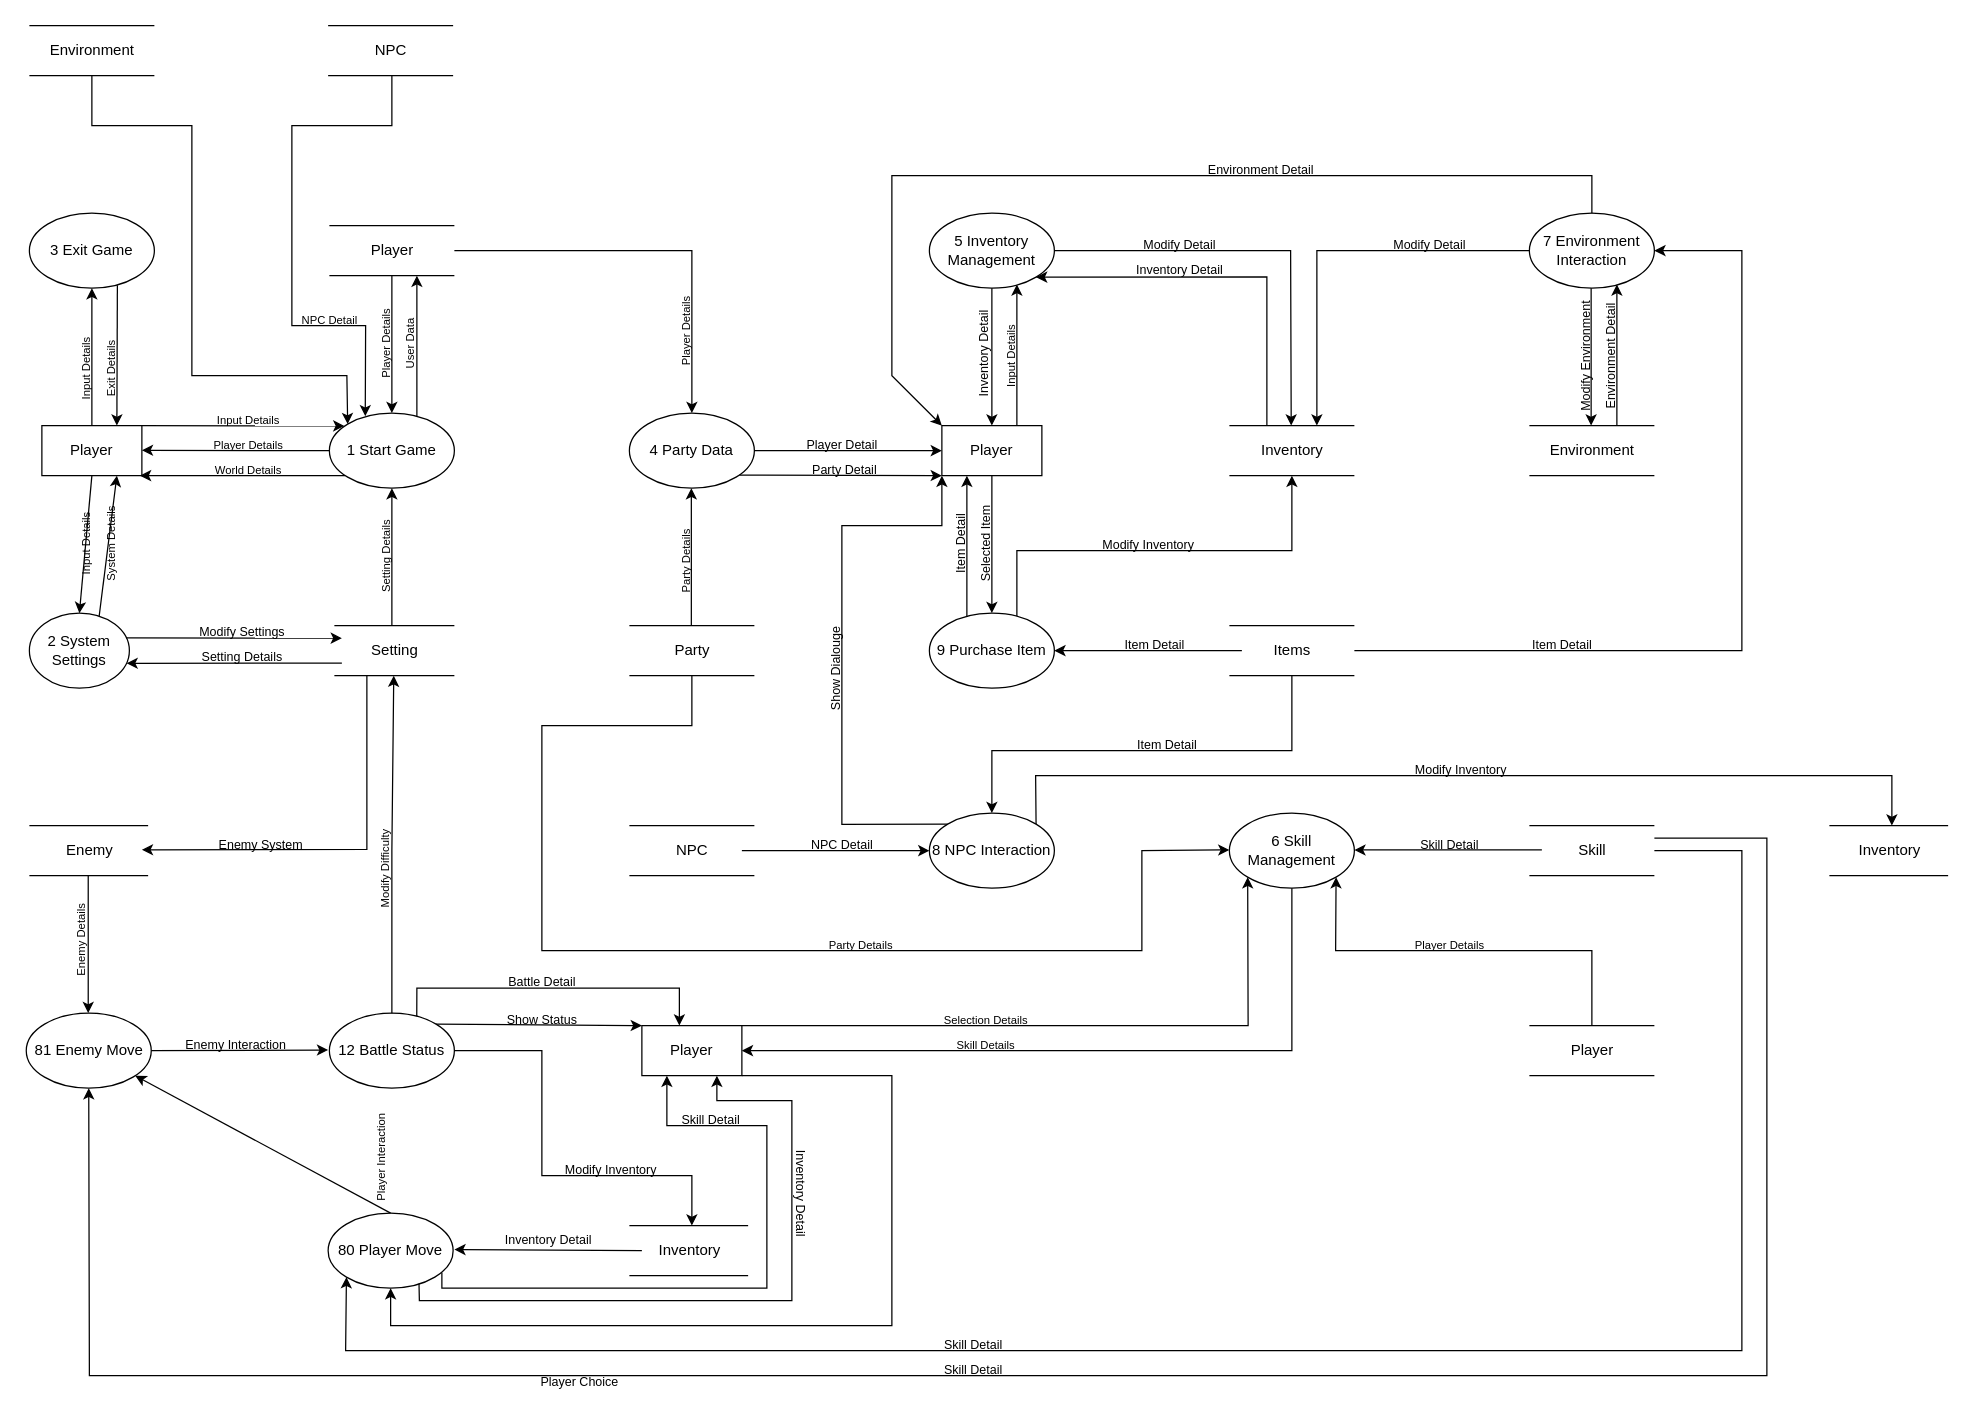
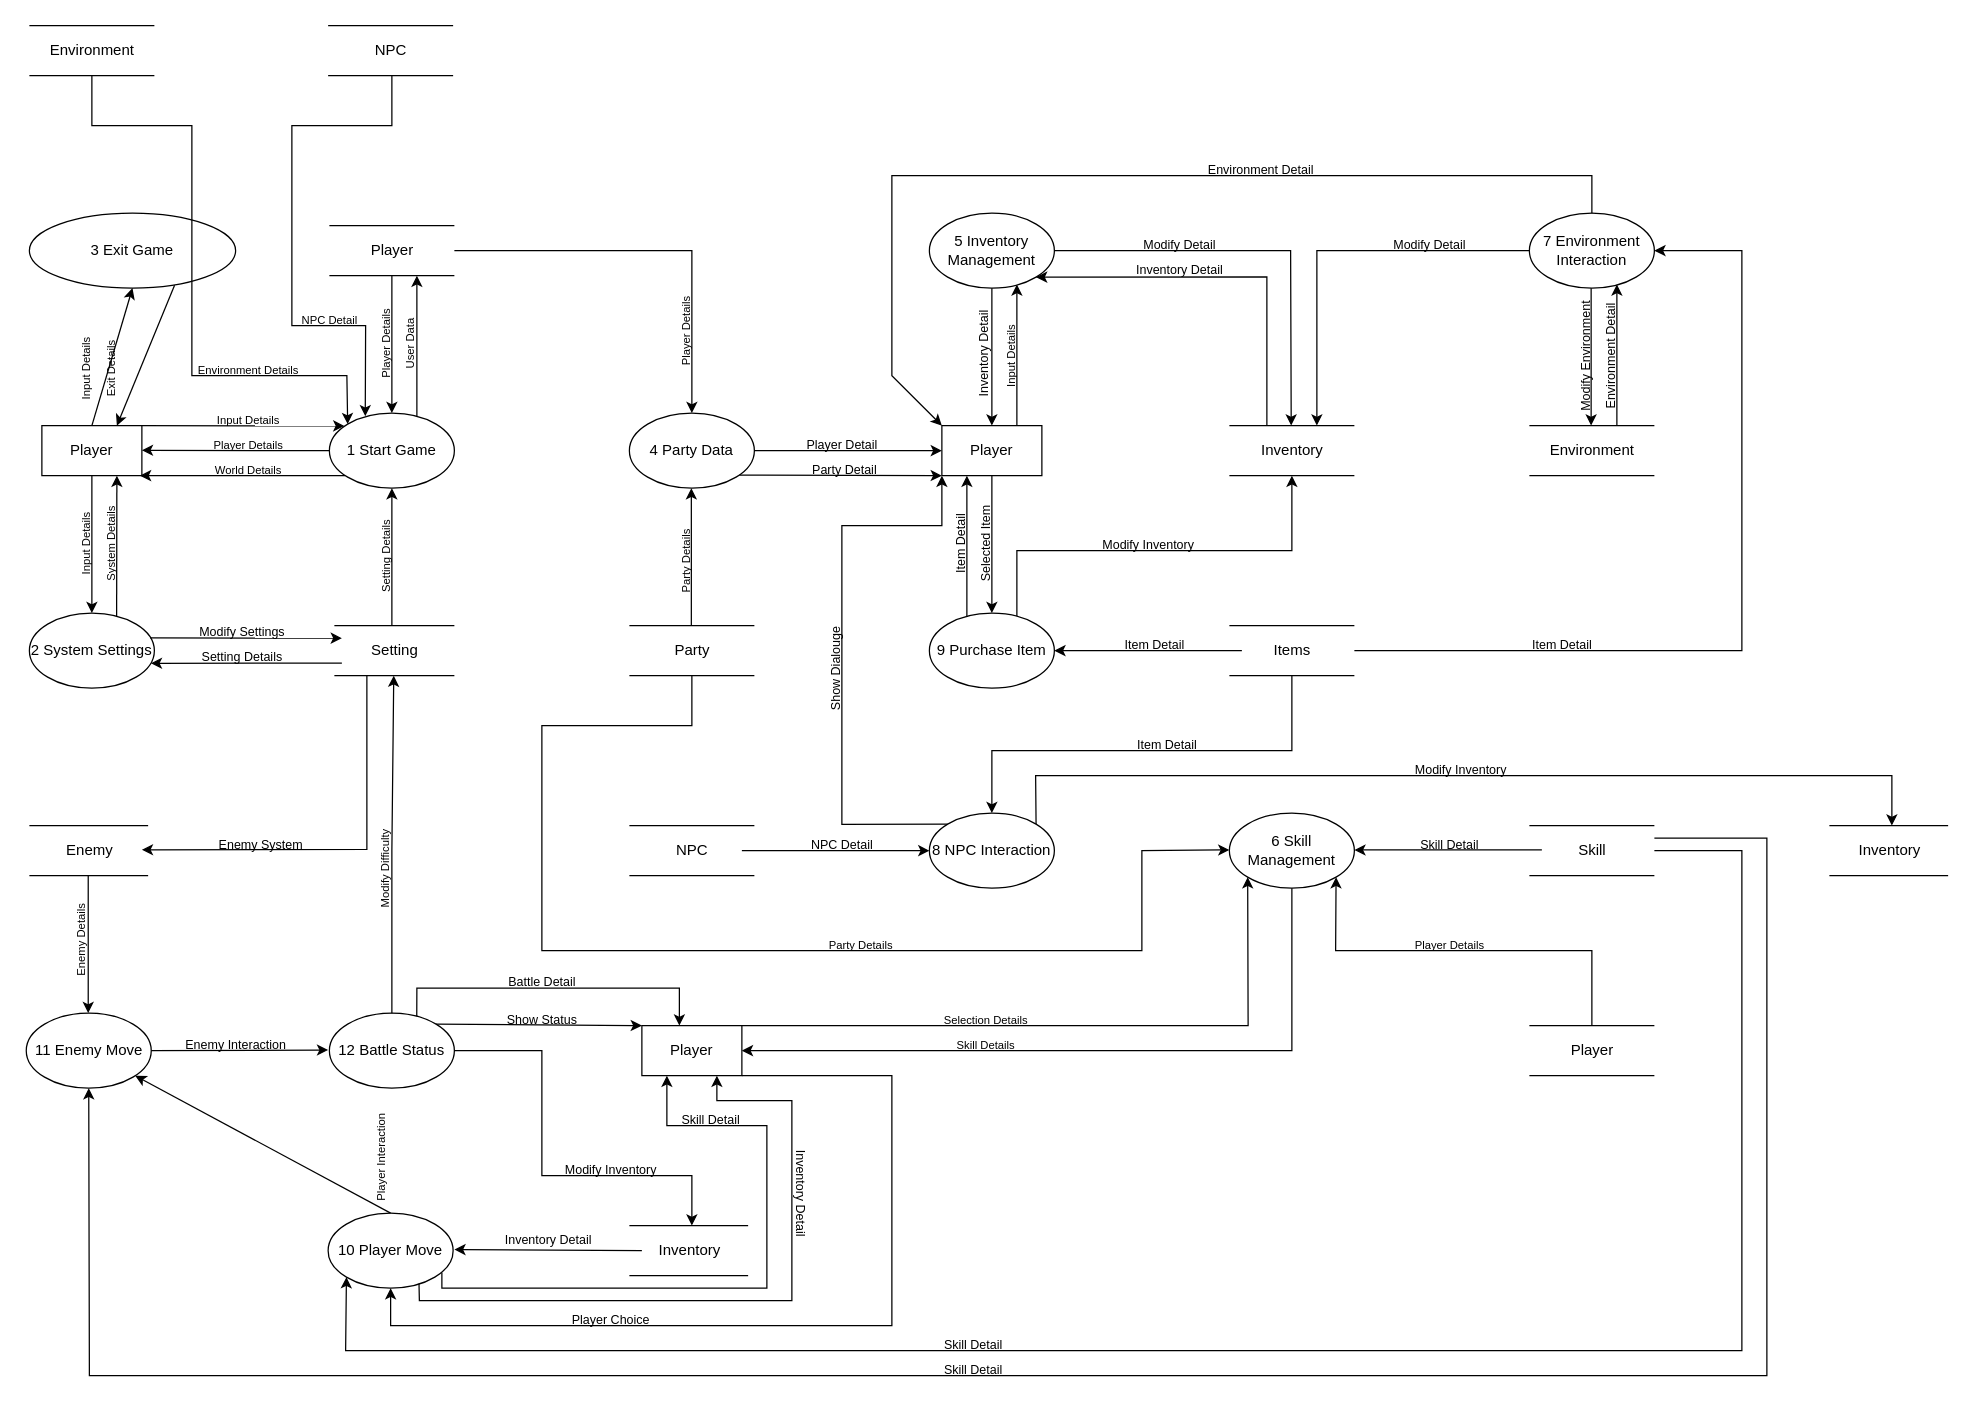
(92, 251) -> (133, 251)
none -> (248, 369)
(79, 651) -> (92, 651)
(89, 1051) -> (89, 1051)
(391, 1251) -> (391, 1251)
(579, 1382) -> (611, 1319)
